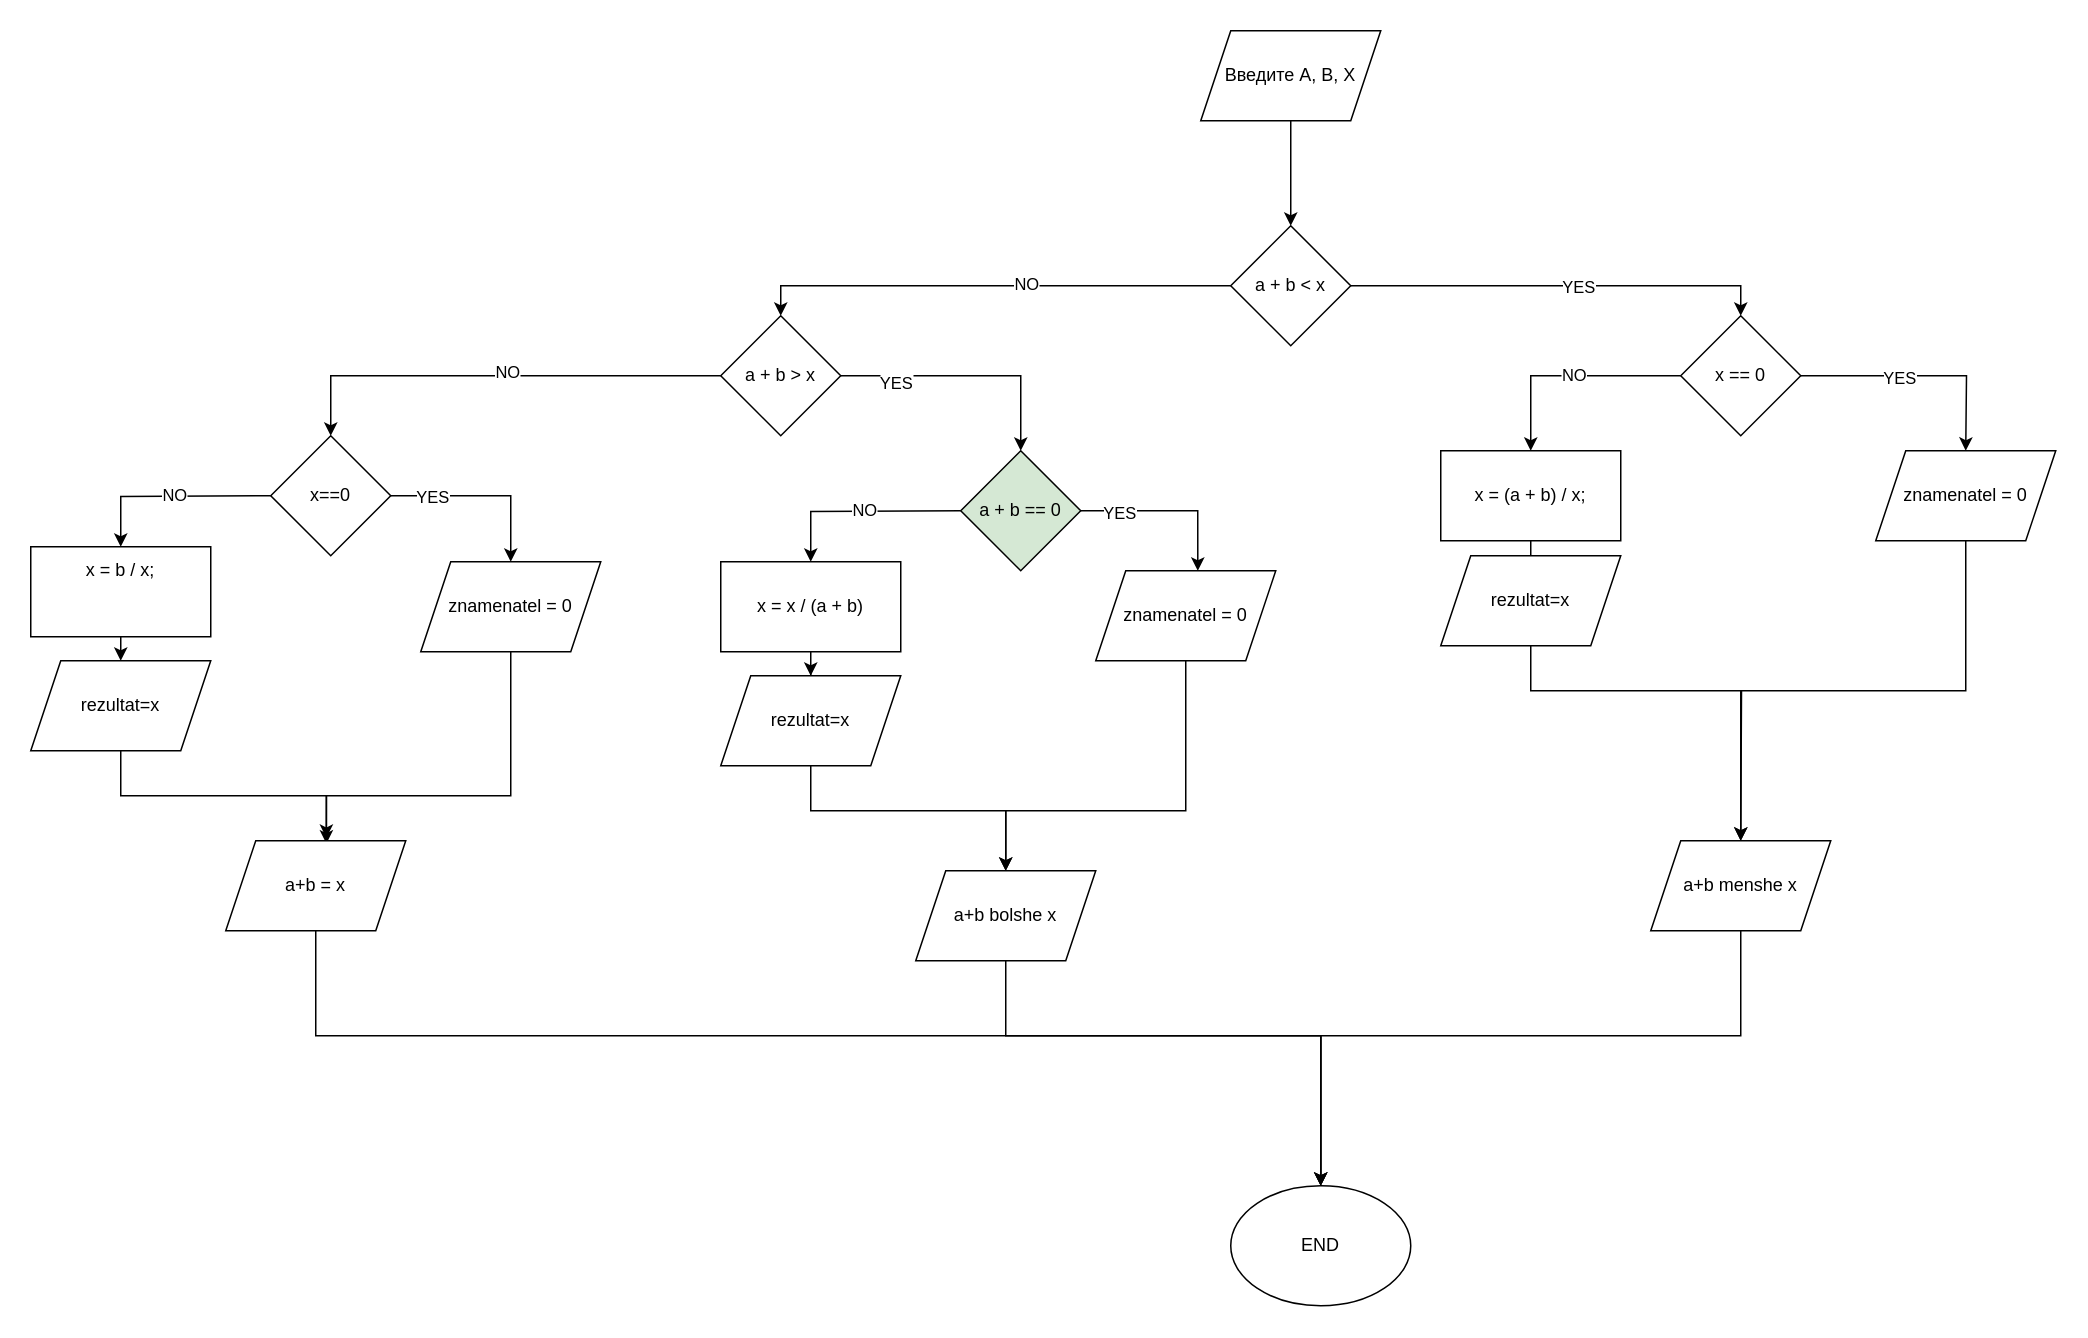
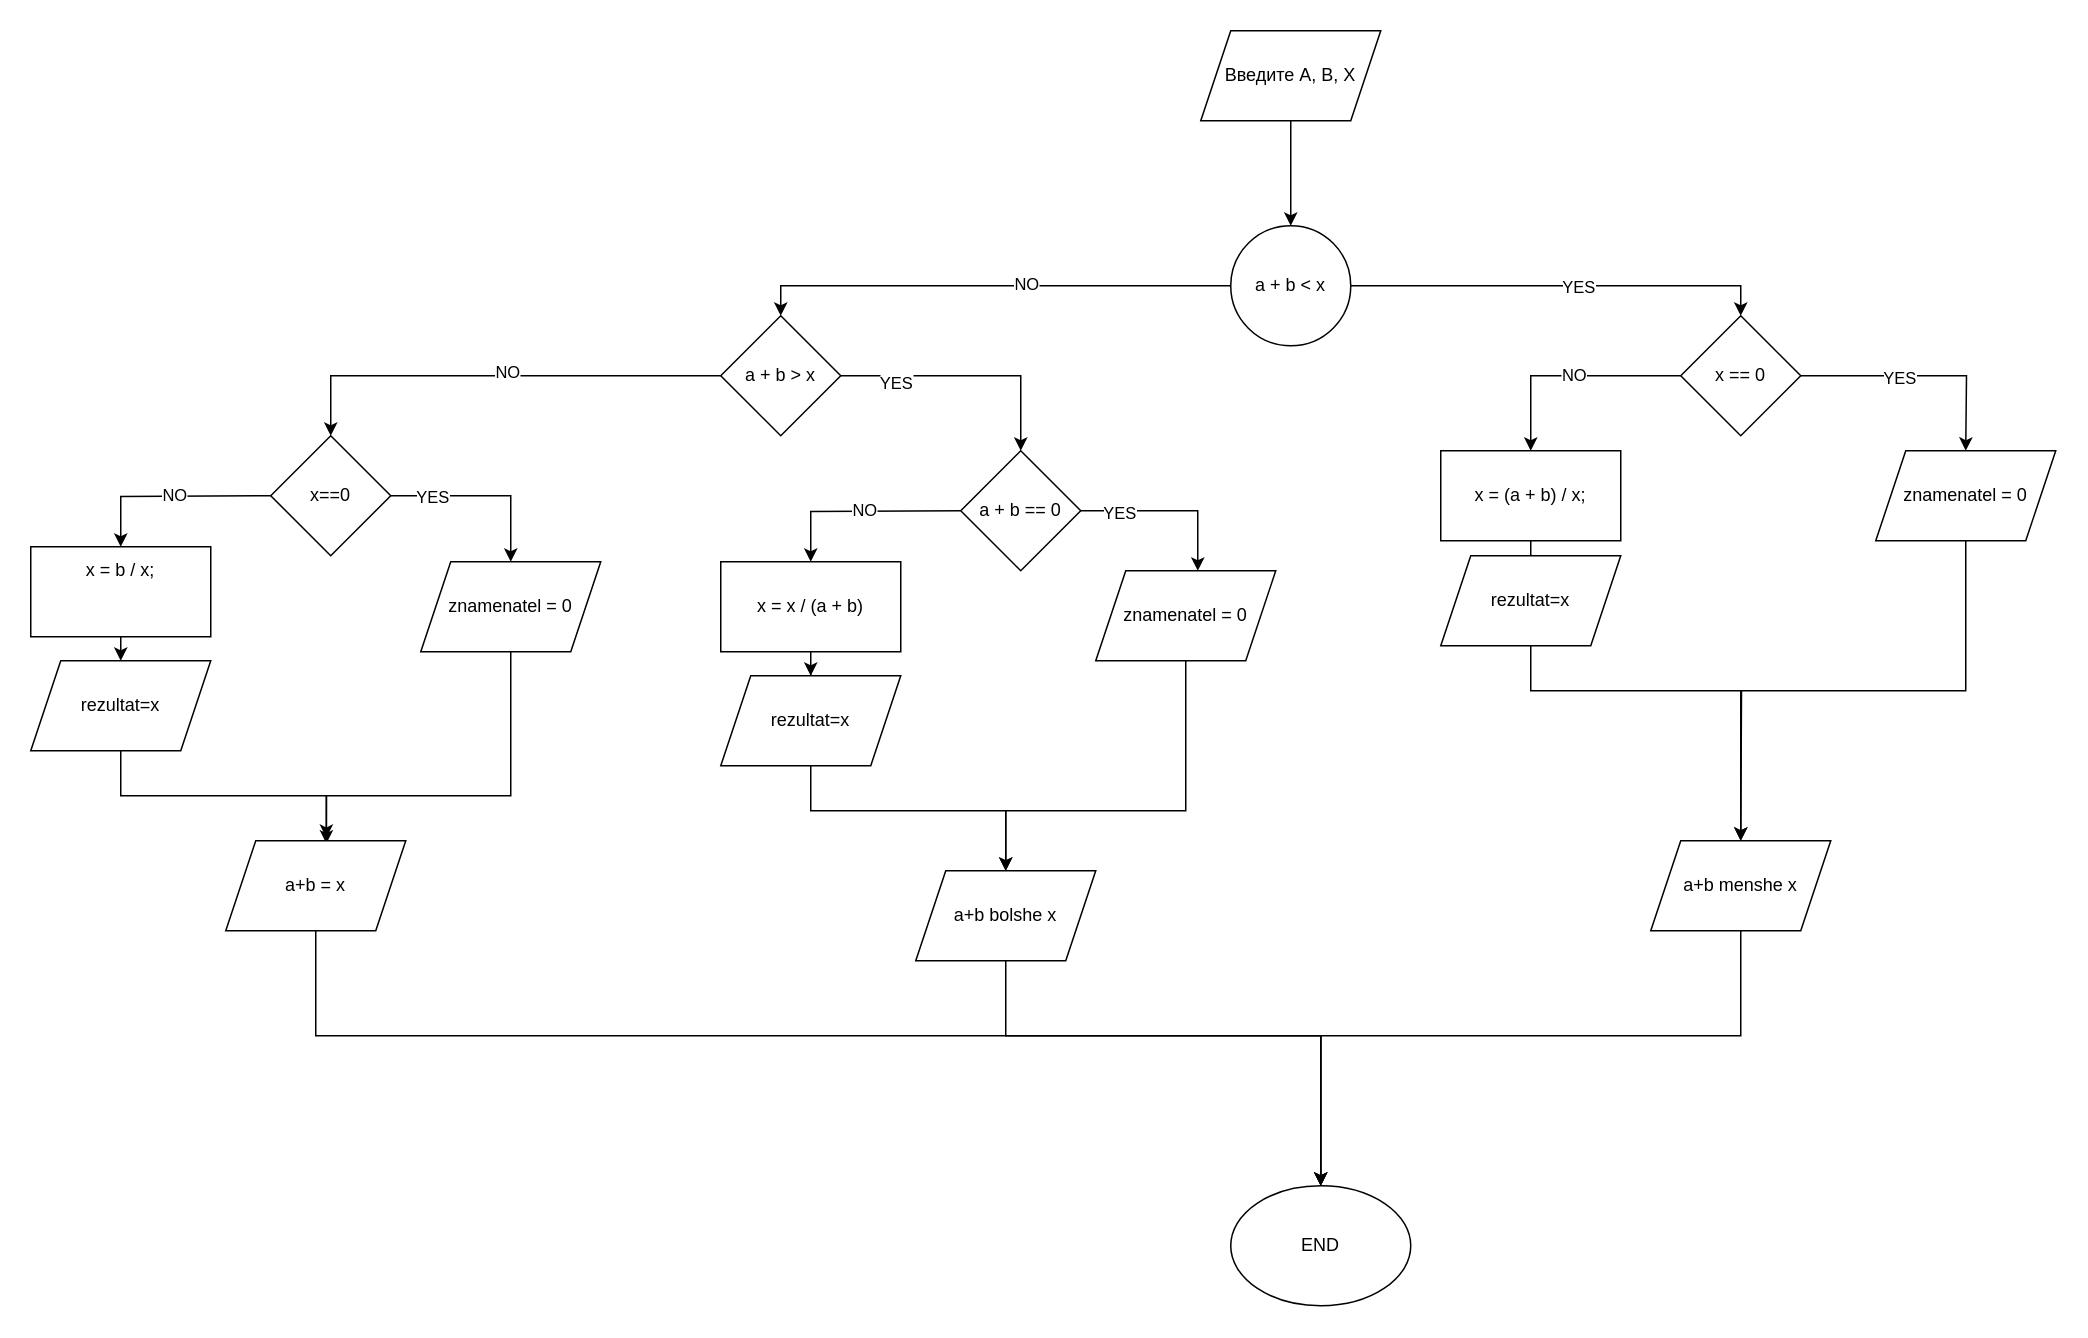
(1291, 286) -> (1291, 286)
(1021, 511) -> (1021, 511)
